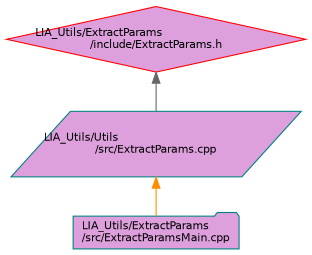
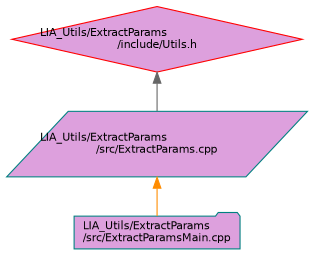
(156, 39) -> (157, 39)
(156, 144) -> (157, 144)
